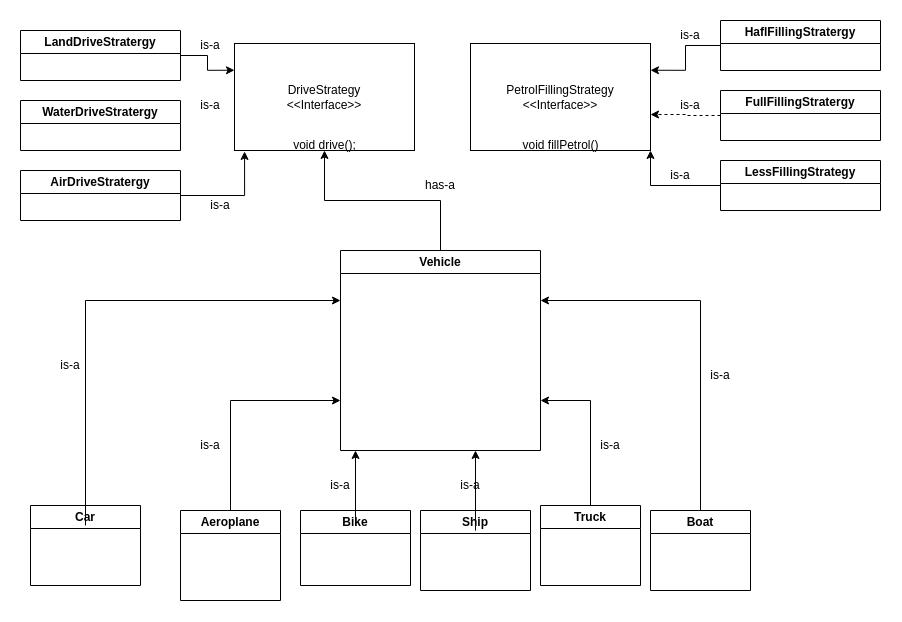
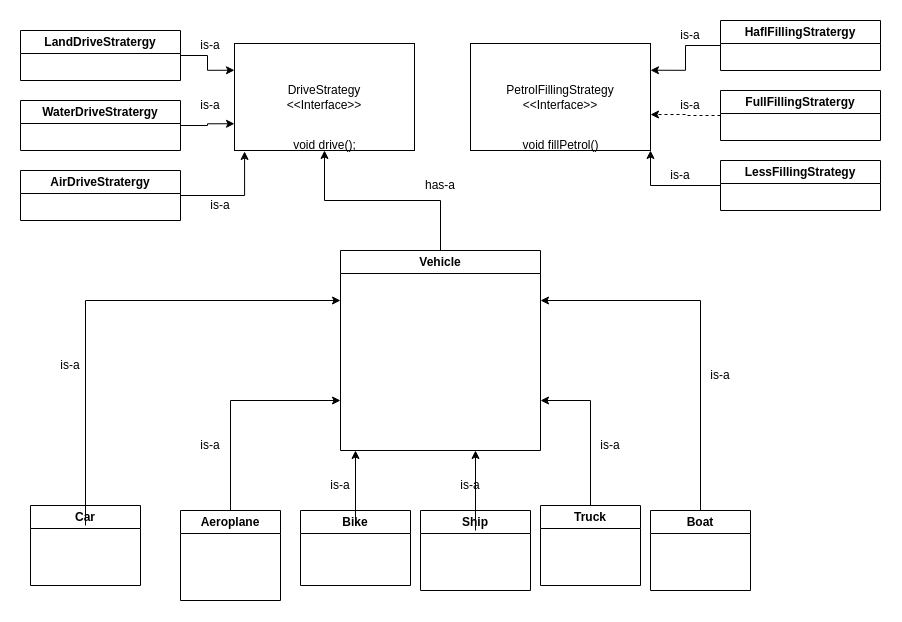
none -> (205, 126)
